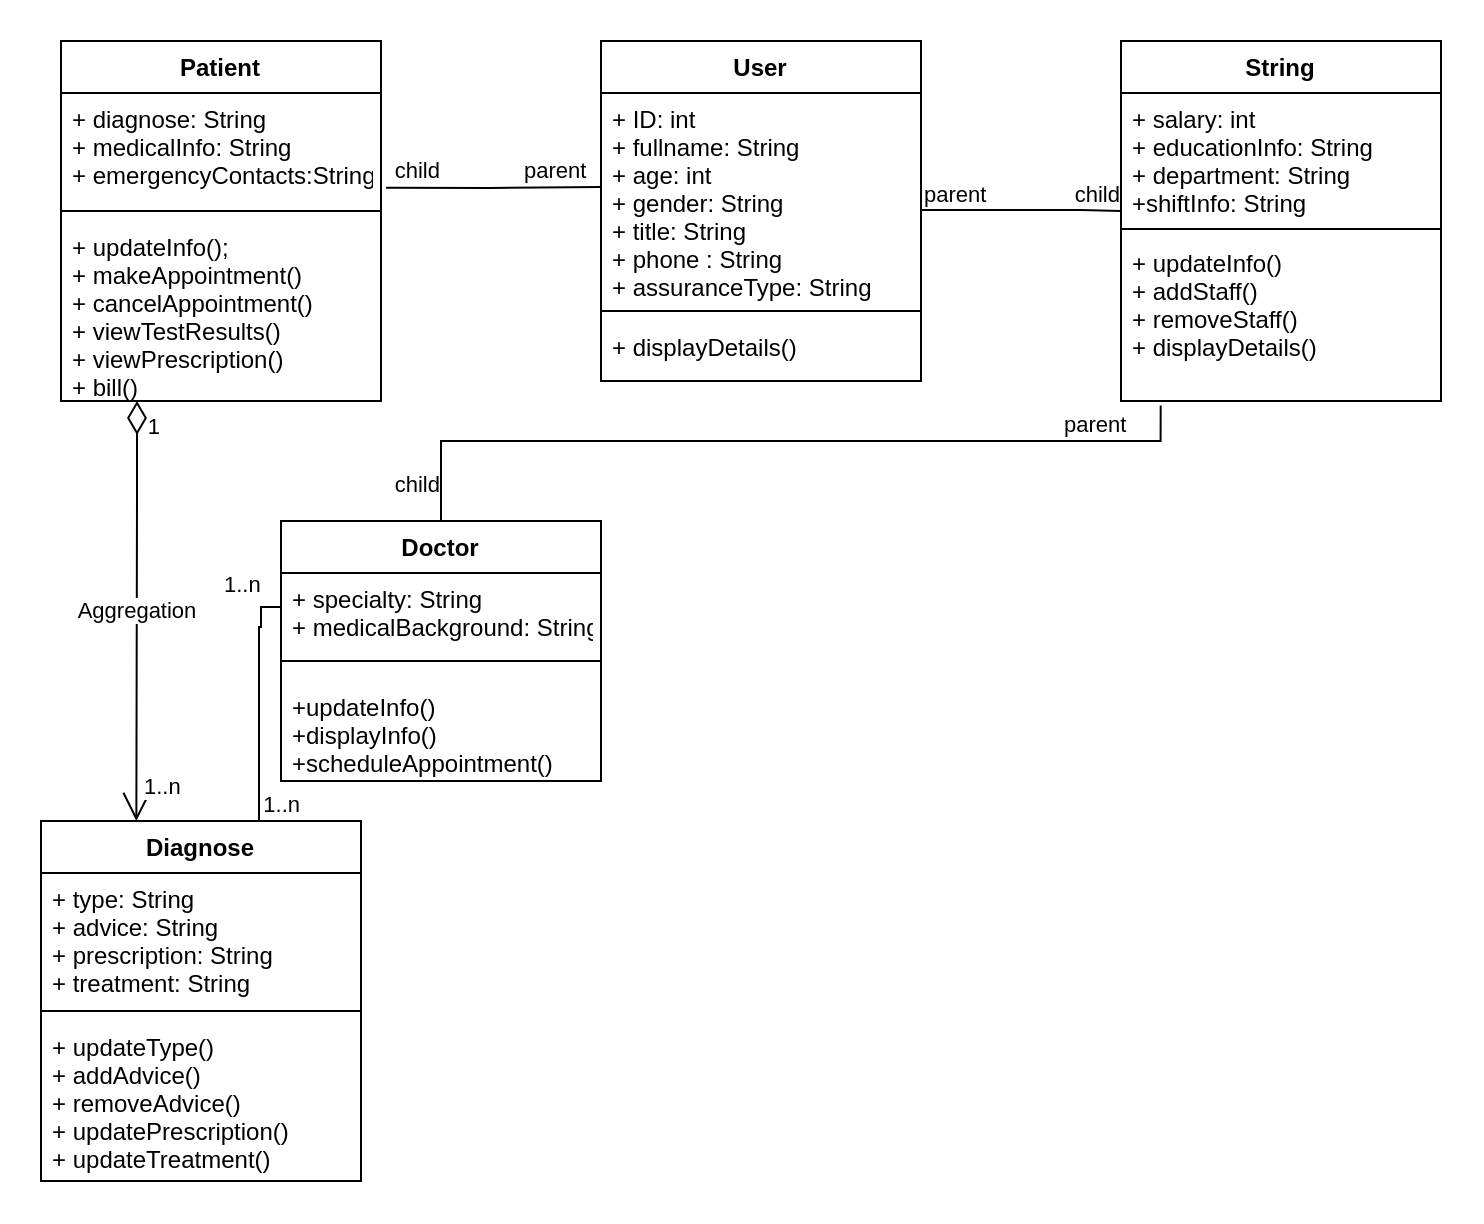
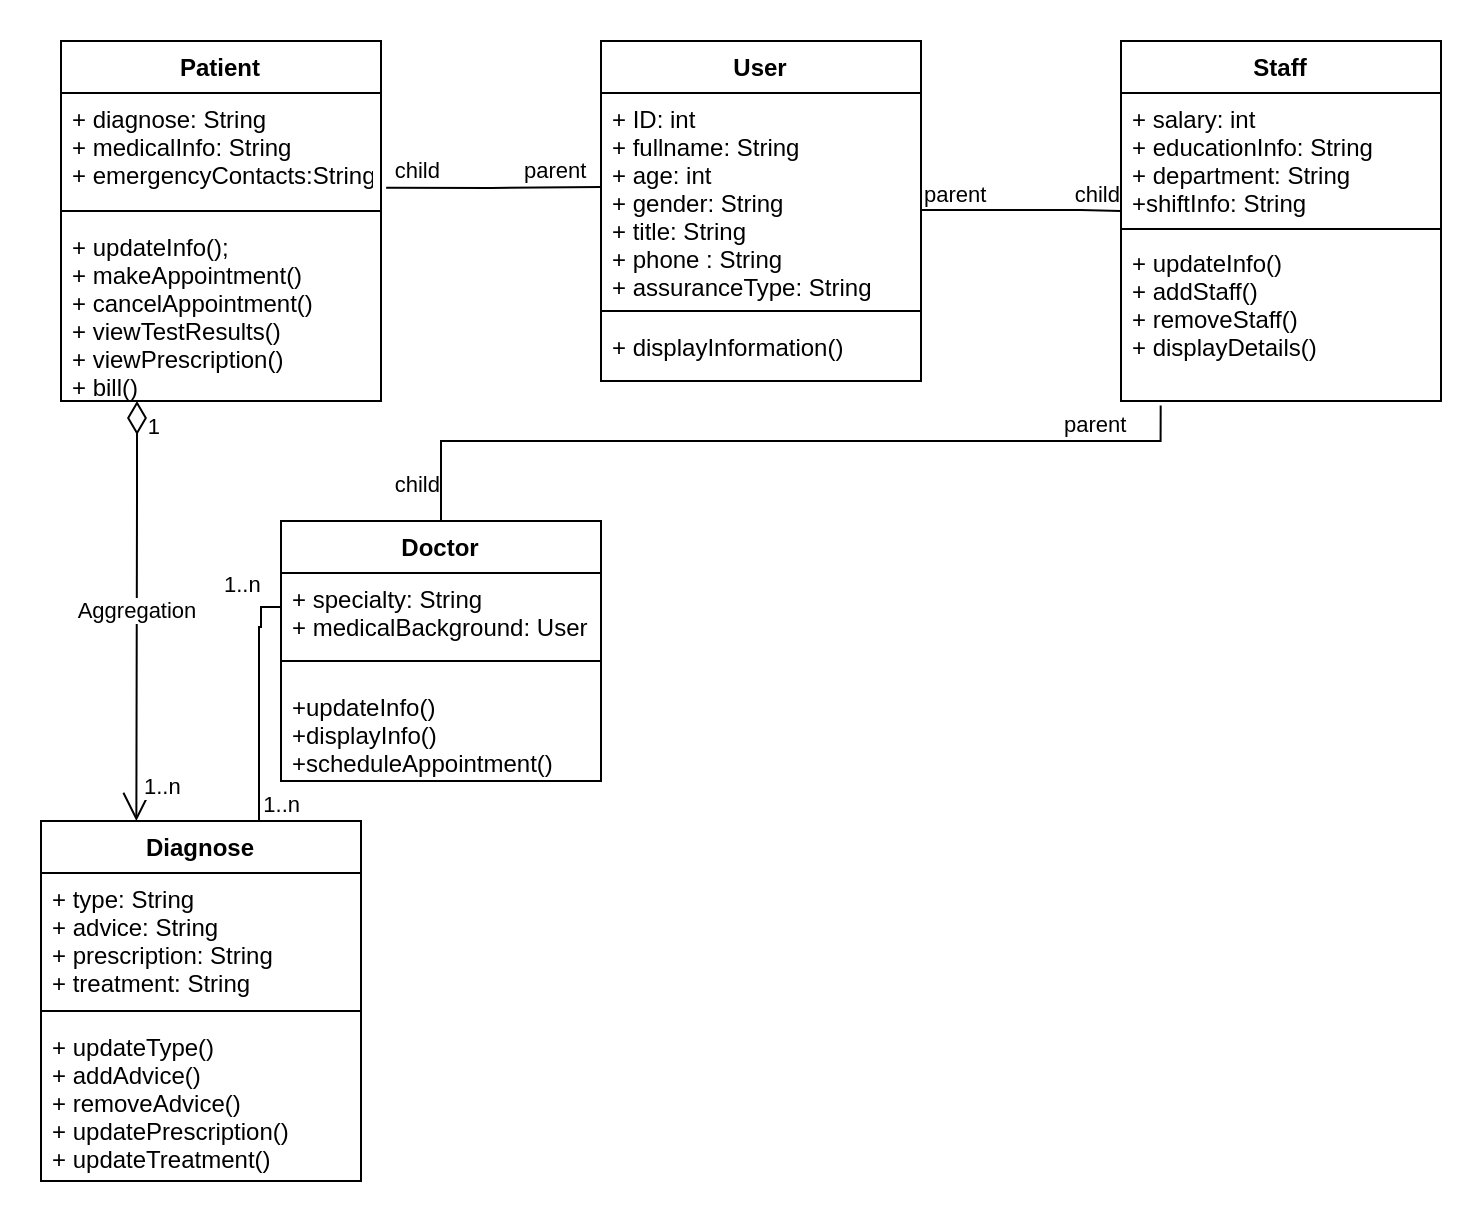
(1280, 68) -> (1280, 68)
(717, 348) -> (747, 348)
(401, 600) -> (401, 600)
